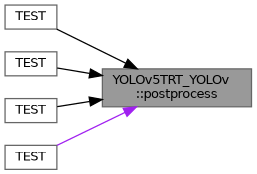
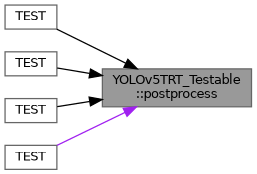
(177, 88) -> (177, 88)
